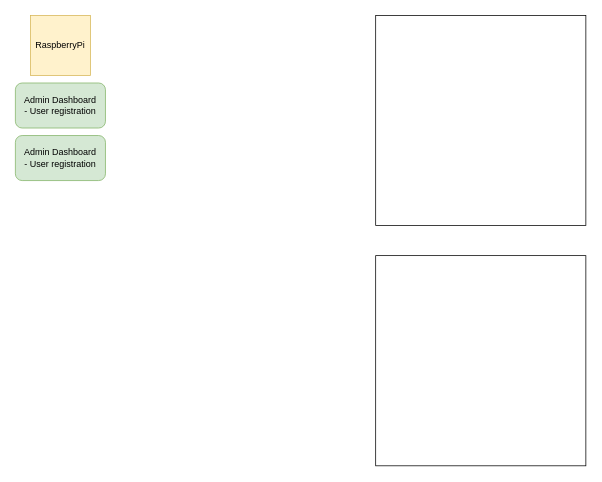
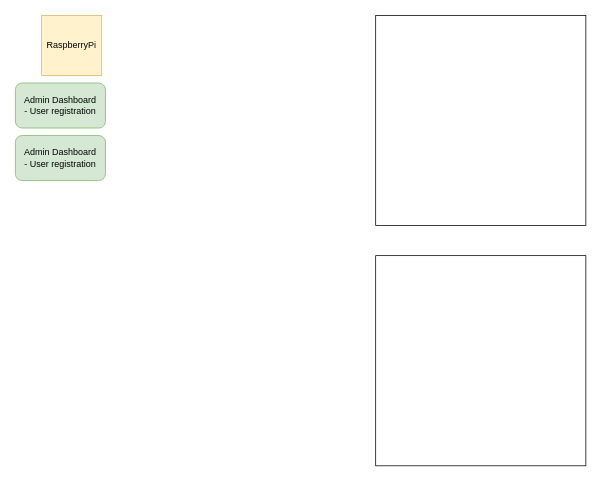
(60, 45) -> (72, 45)
